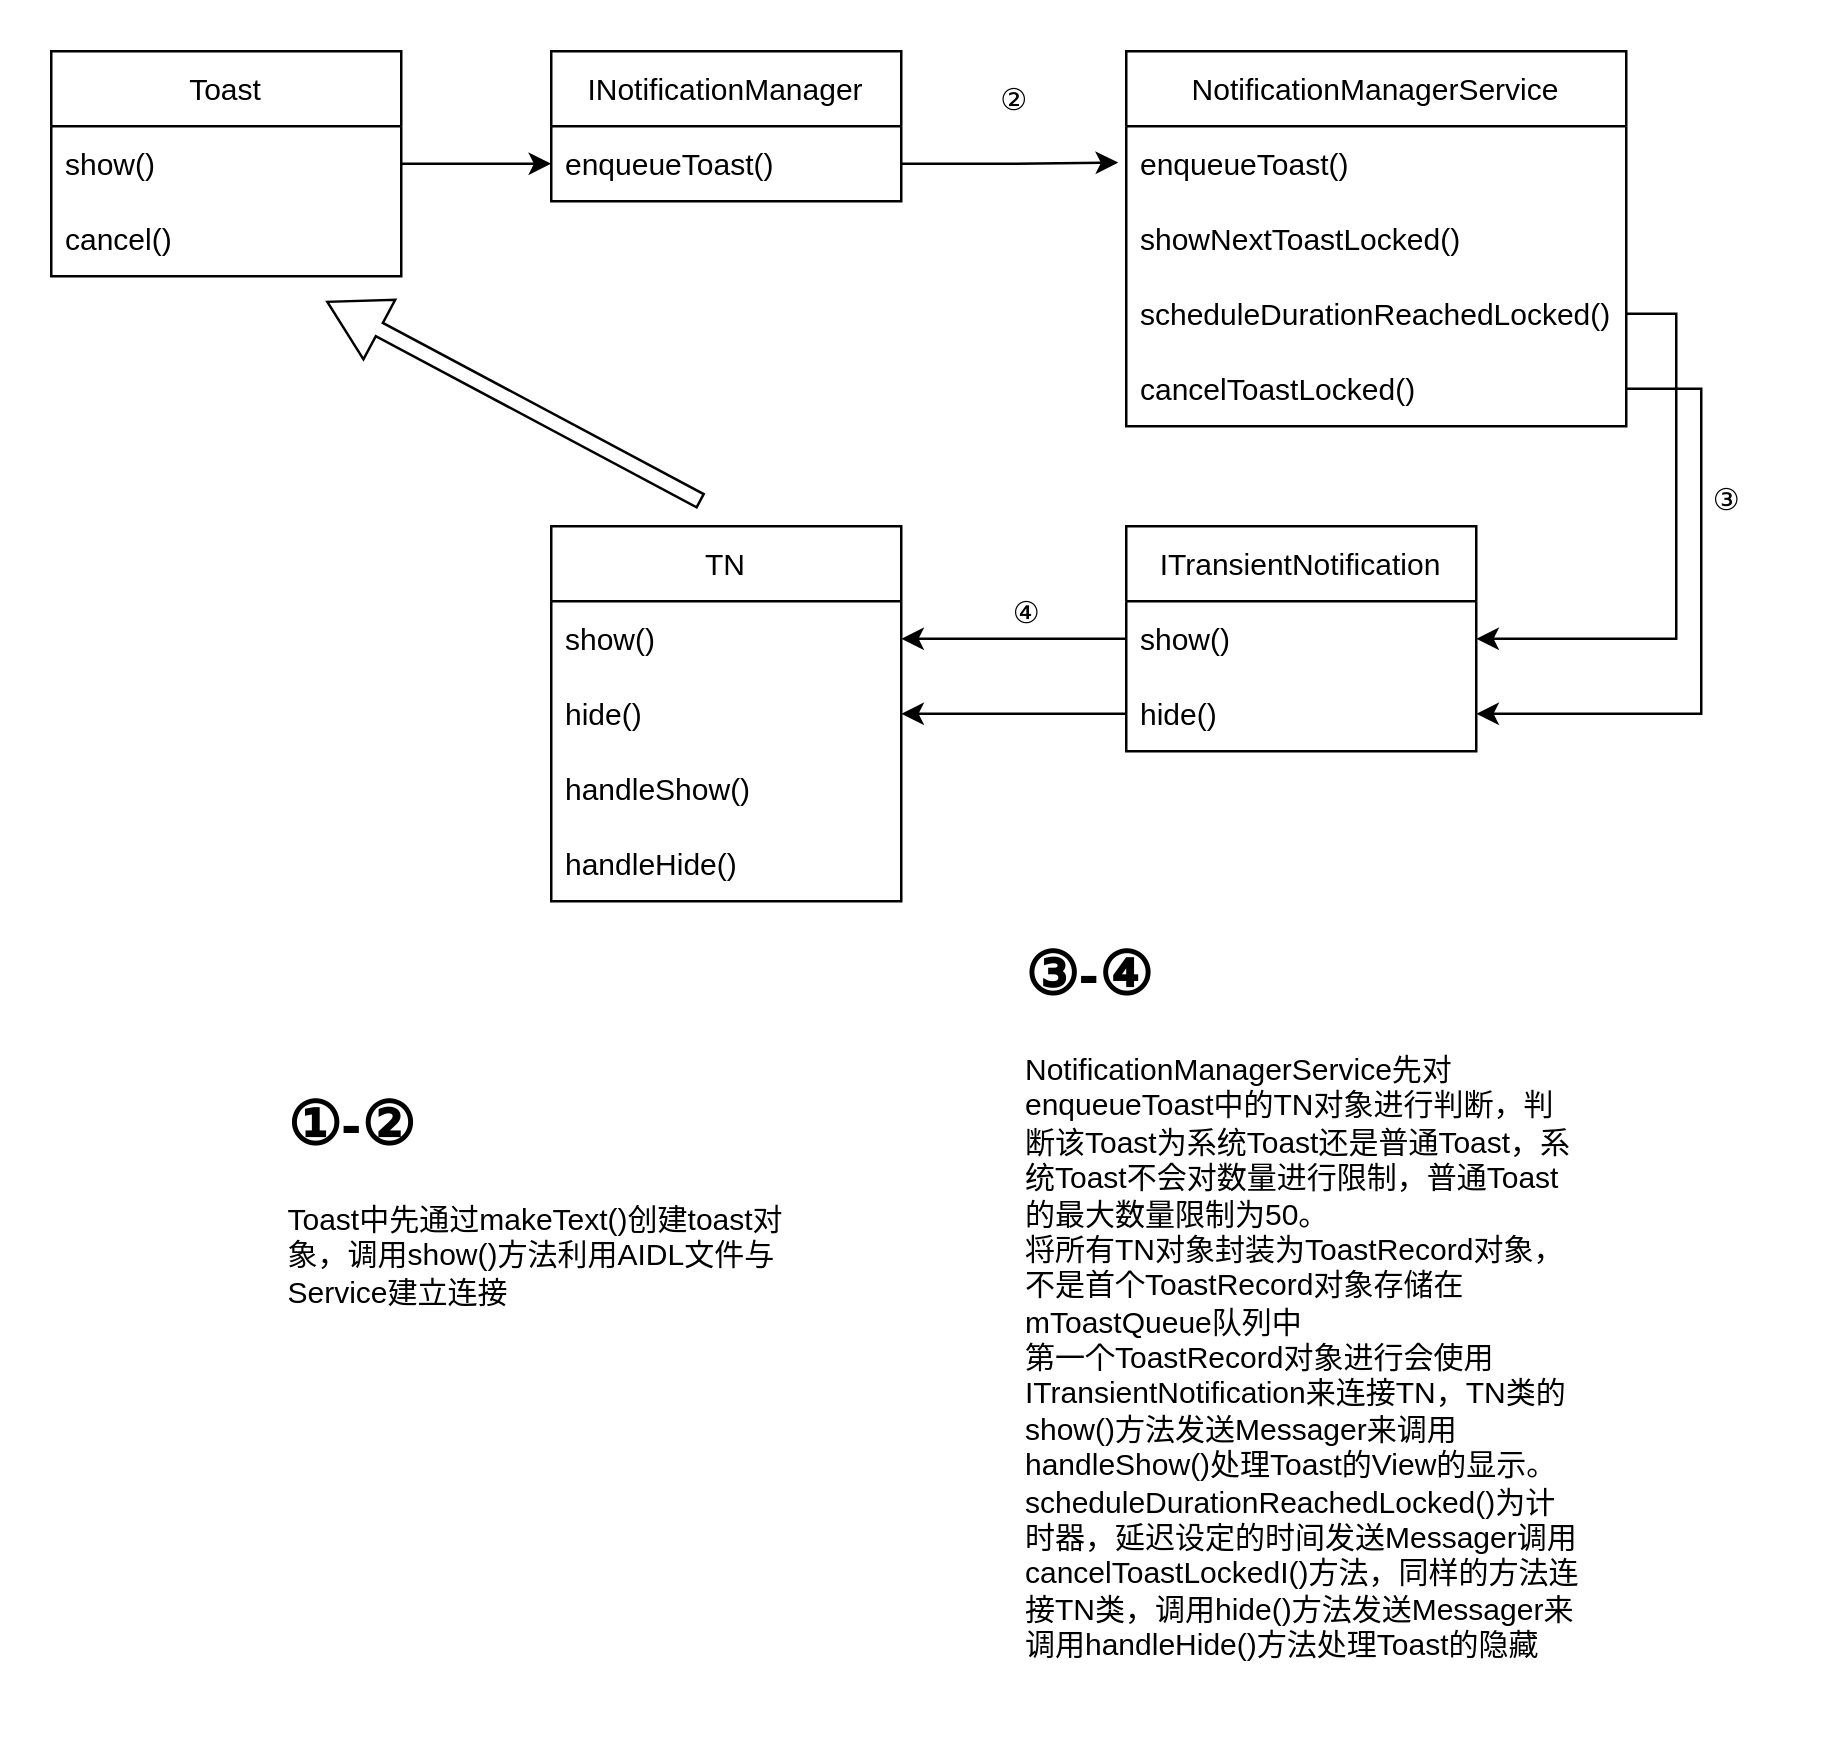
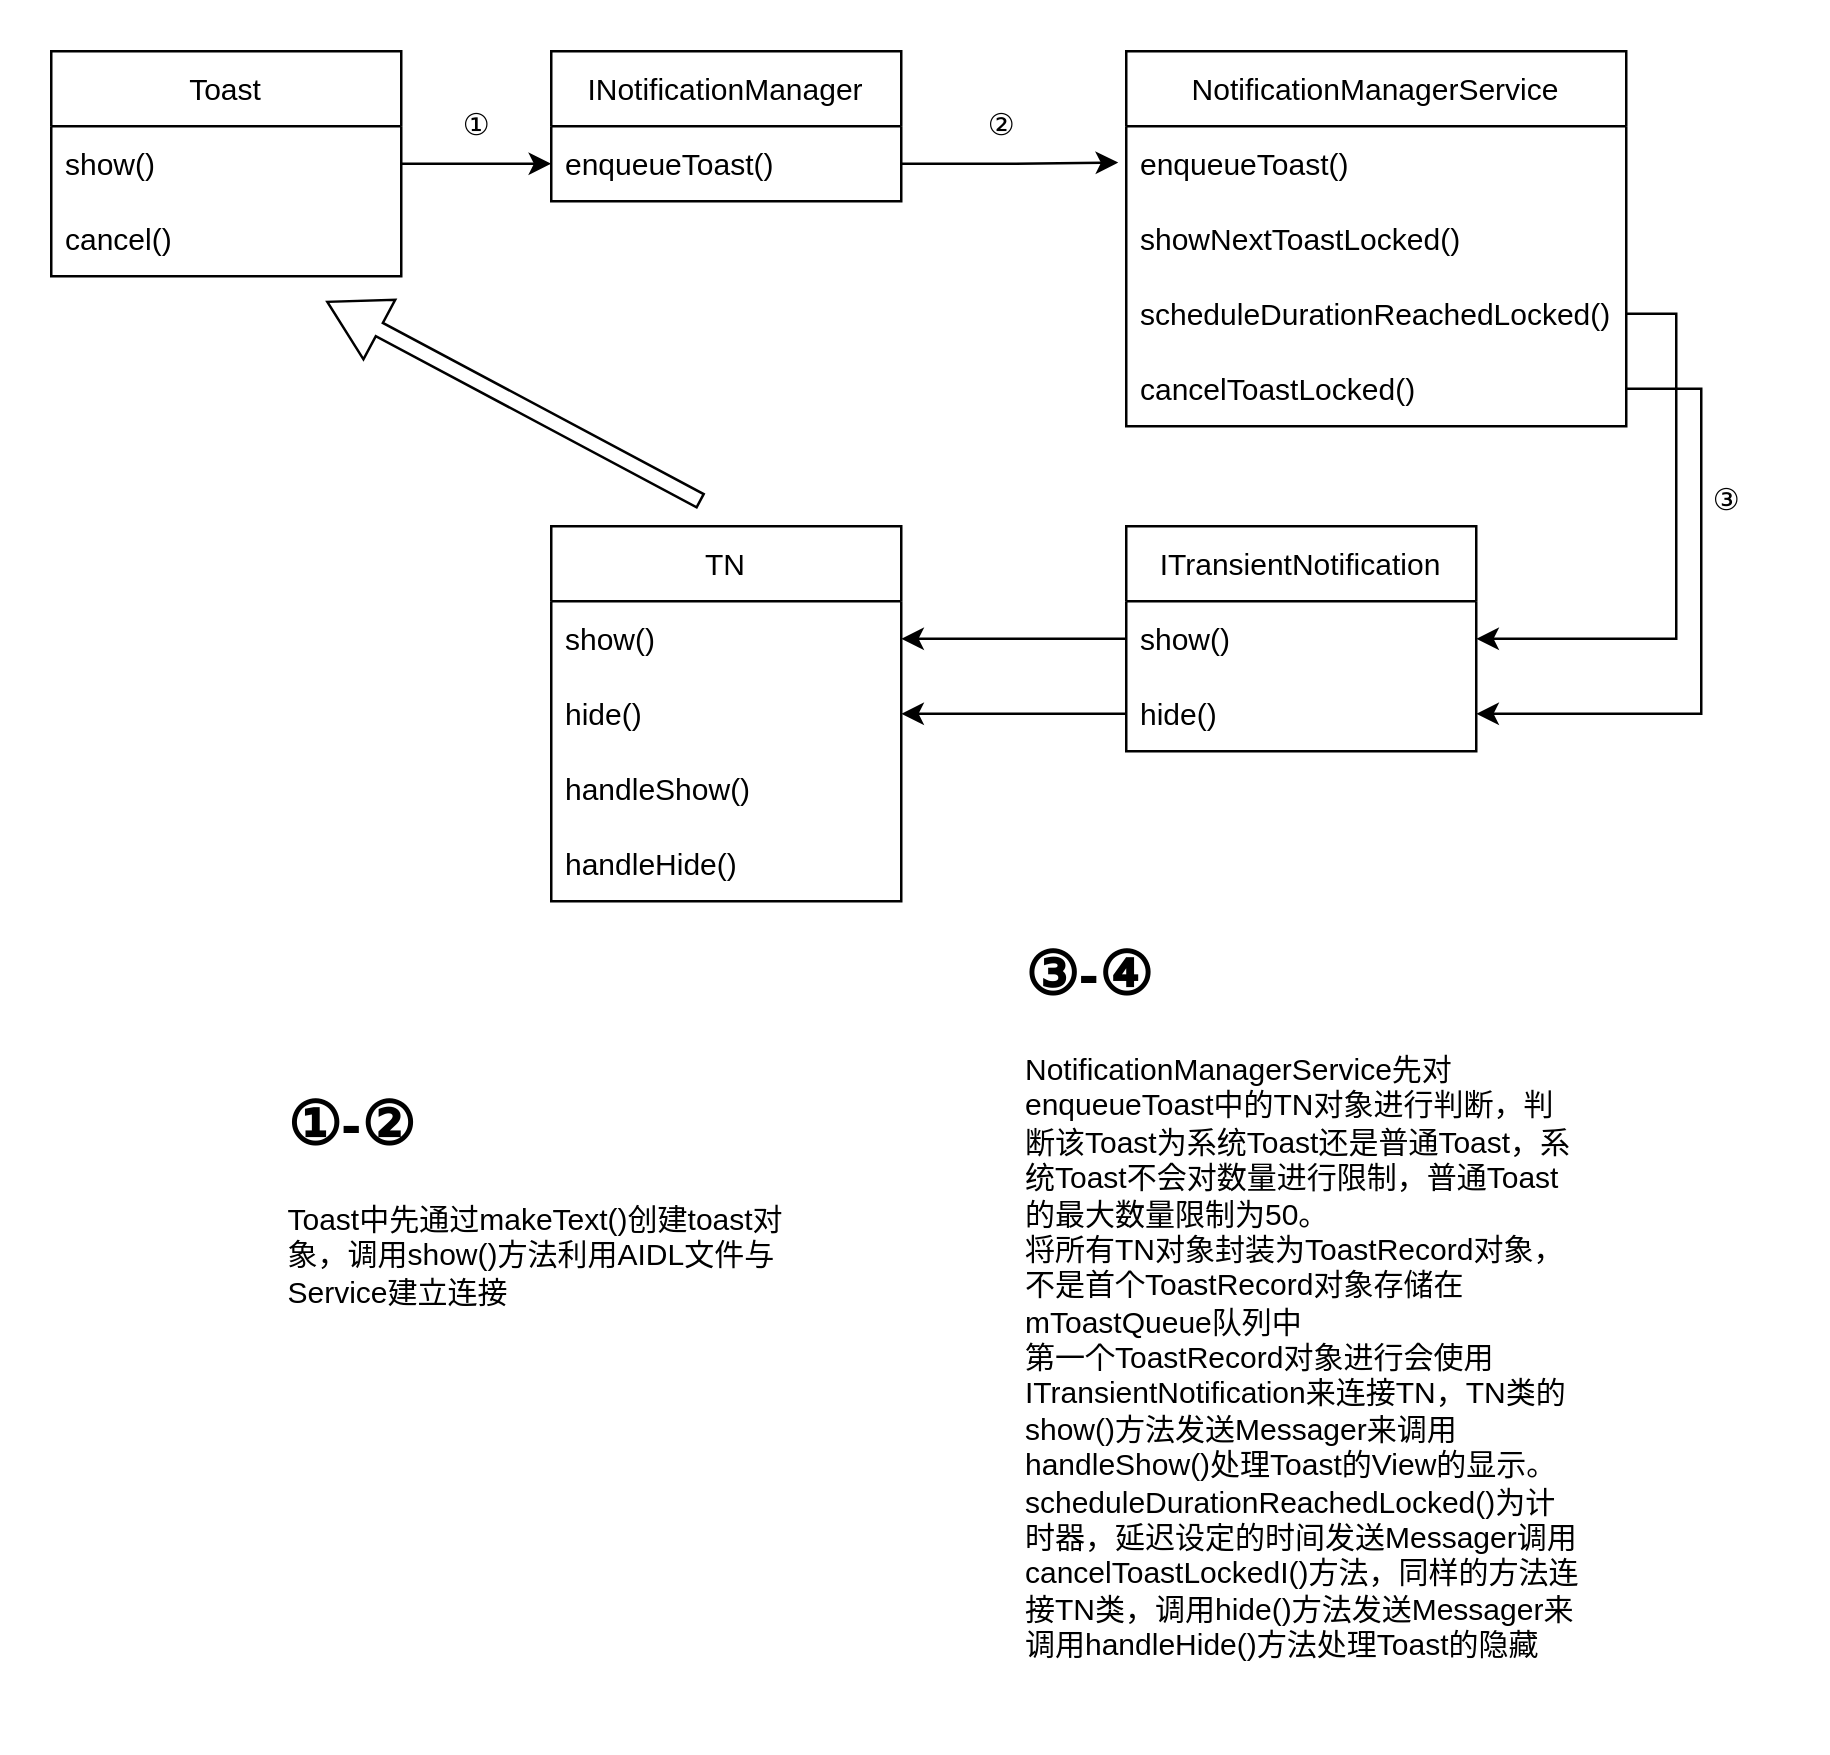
(1014, 101) -> (1001, 126)
none -> (476, 126)
(1026, 614) -> none
